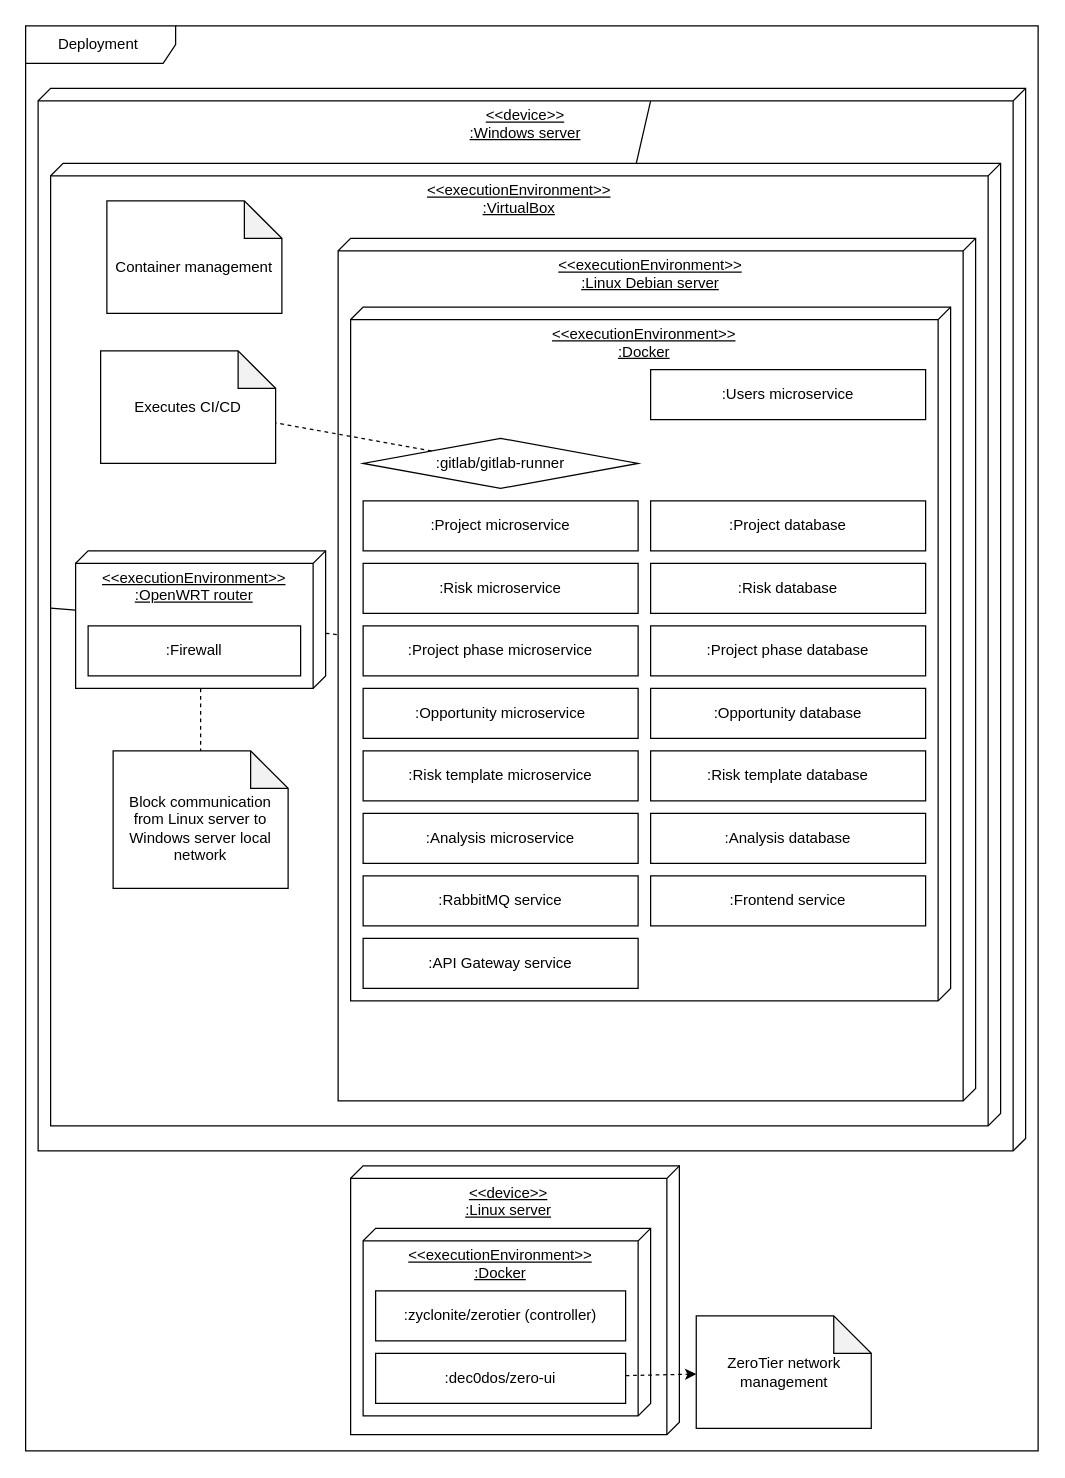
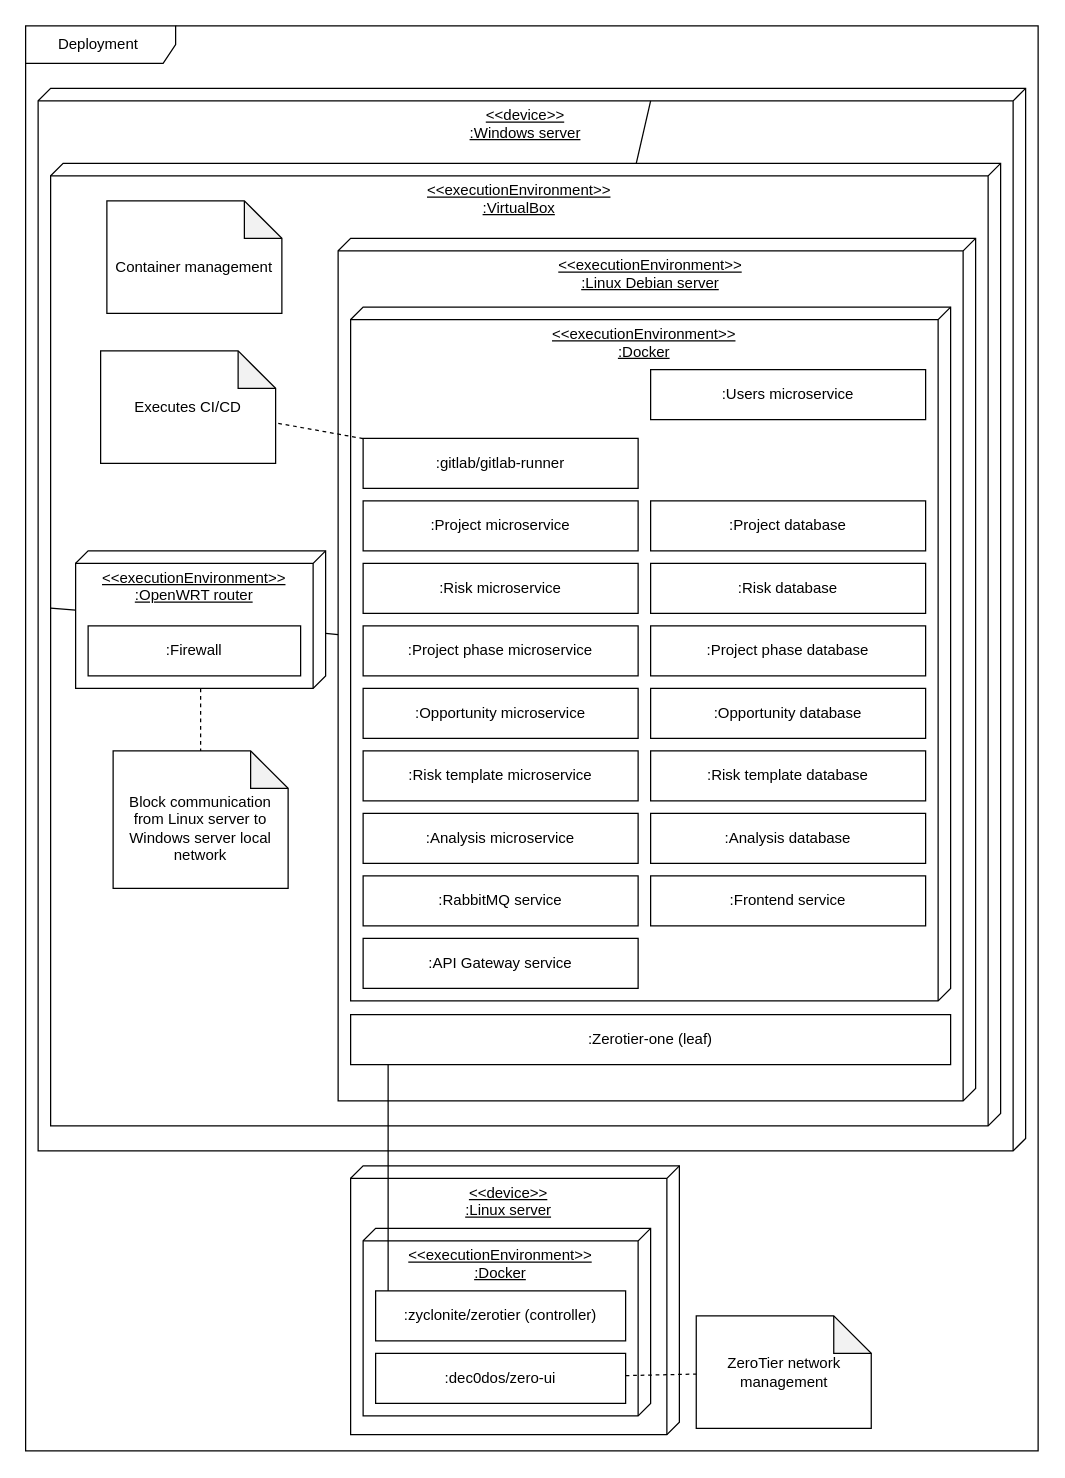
(501, 463) -> (501, 463)
(332, 634) -> (332, 634)
none -> (651, 1039)
none -> (388, 1178)
(686, 1374) -> (690, 1374)
